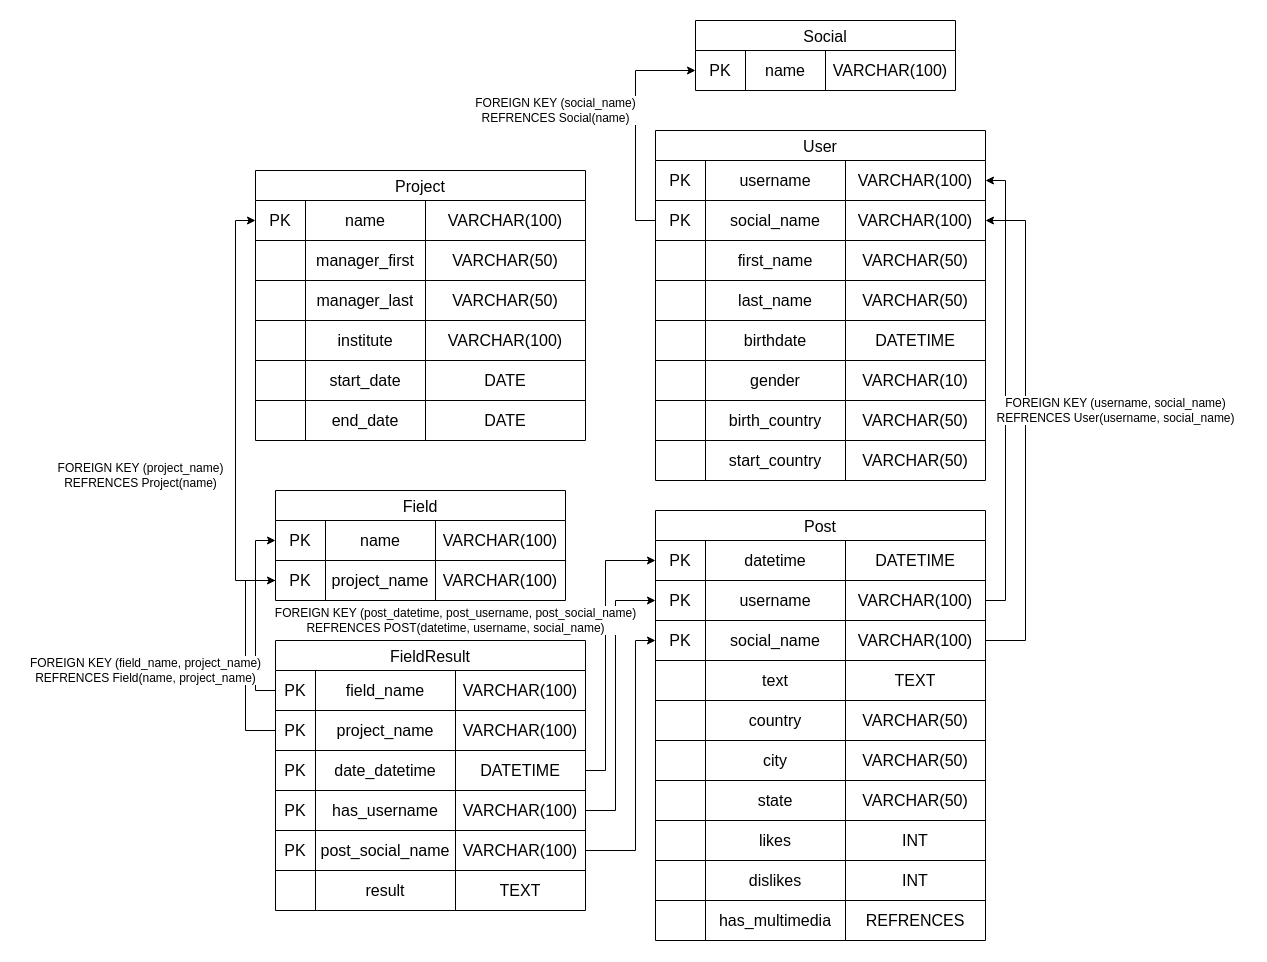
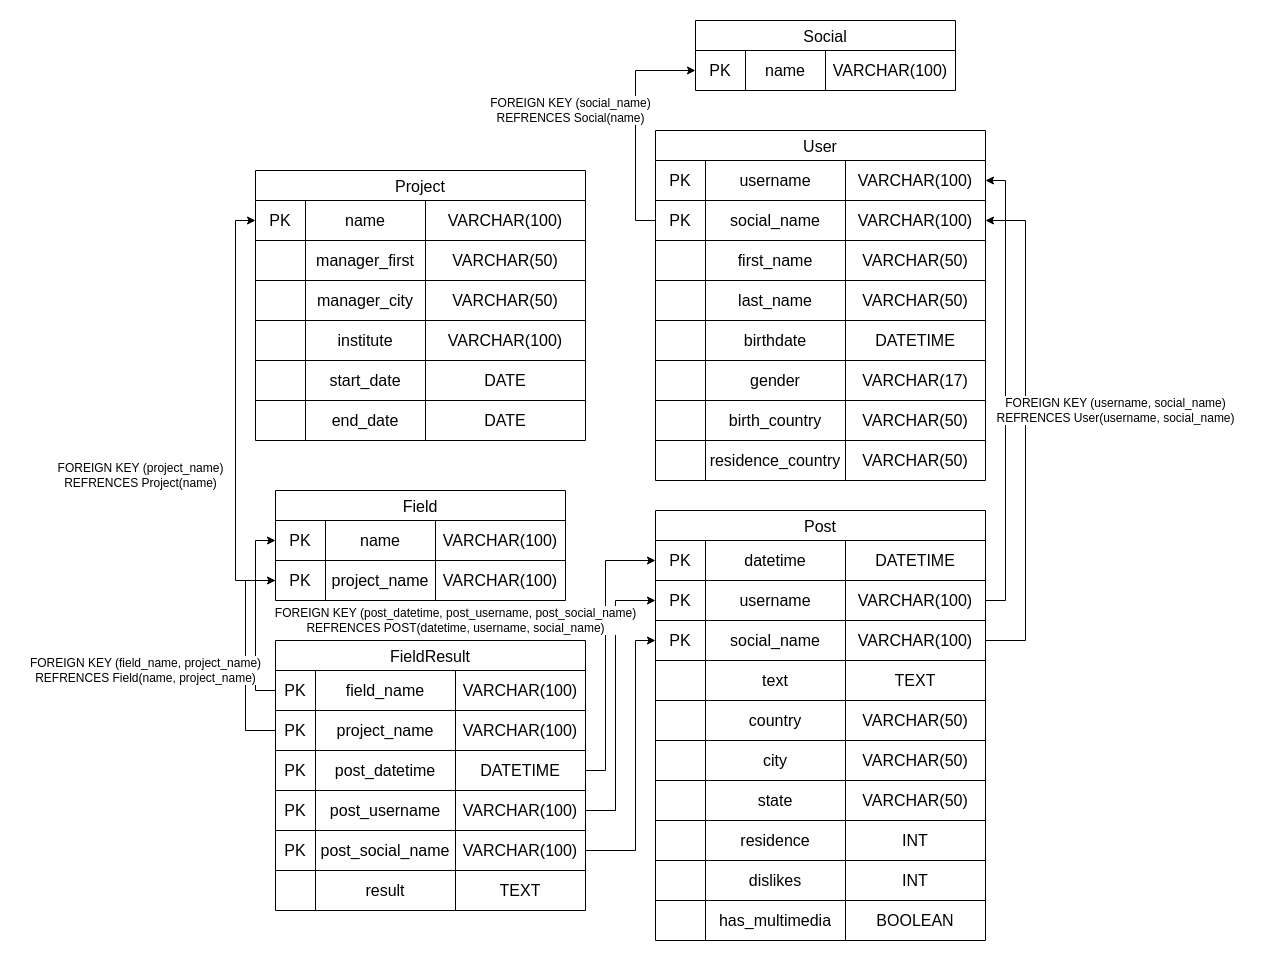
(556, 111) -> (571, 111)
(366, 301) -> (366, 301)
(916, 381) -> (916, 381)
(776, 461) -> (776, 461)
(386, 771) -> (386, 771)
(386, 811) -> (386, 811)
(776, 841) -> (776, 841)
(916, 921) -> (916, 921)
